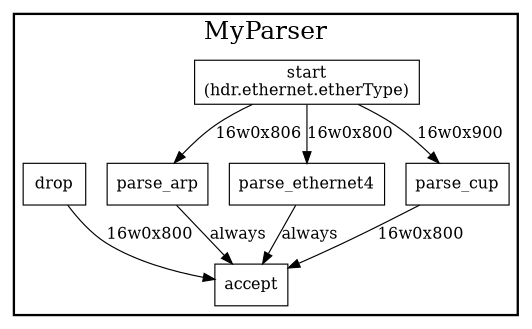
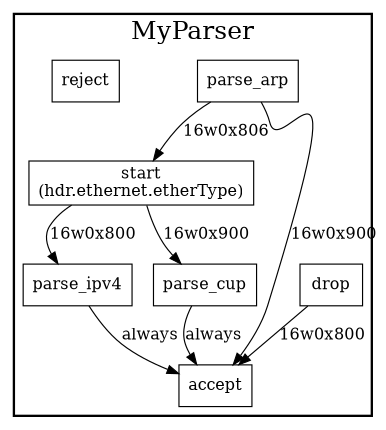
none -> (86, 81)
(215, 126) -> (182, 123)
(307, 184) -> (78, 285)
(238, 235) -> (334, 235)
(421, 235) -> (214, 335)
